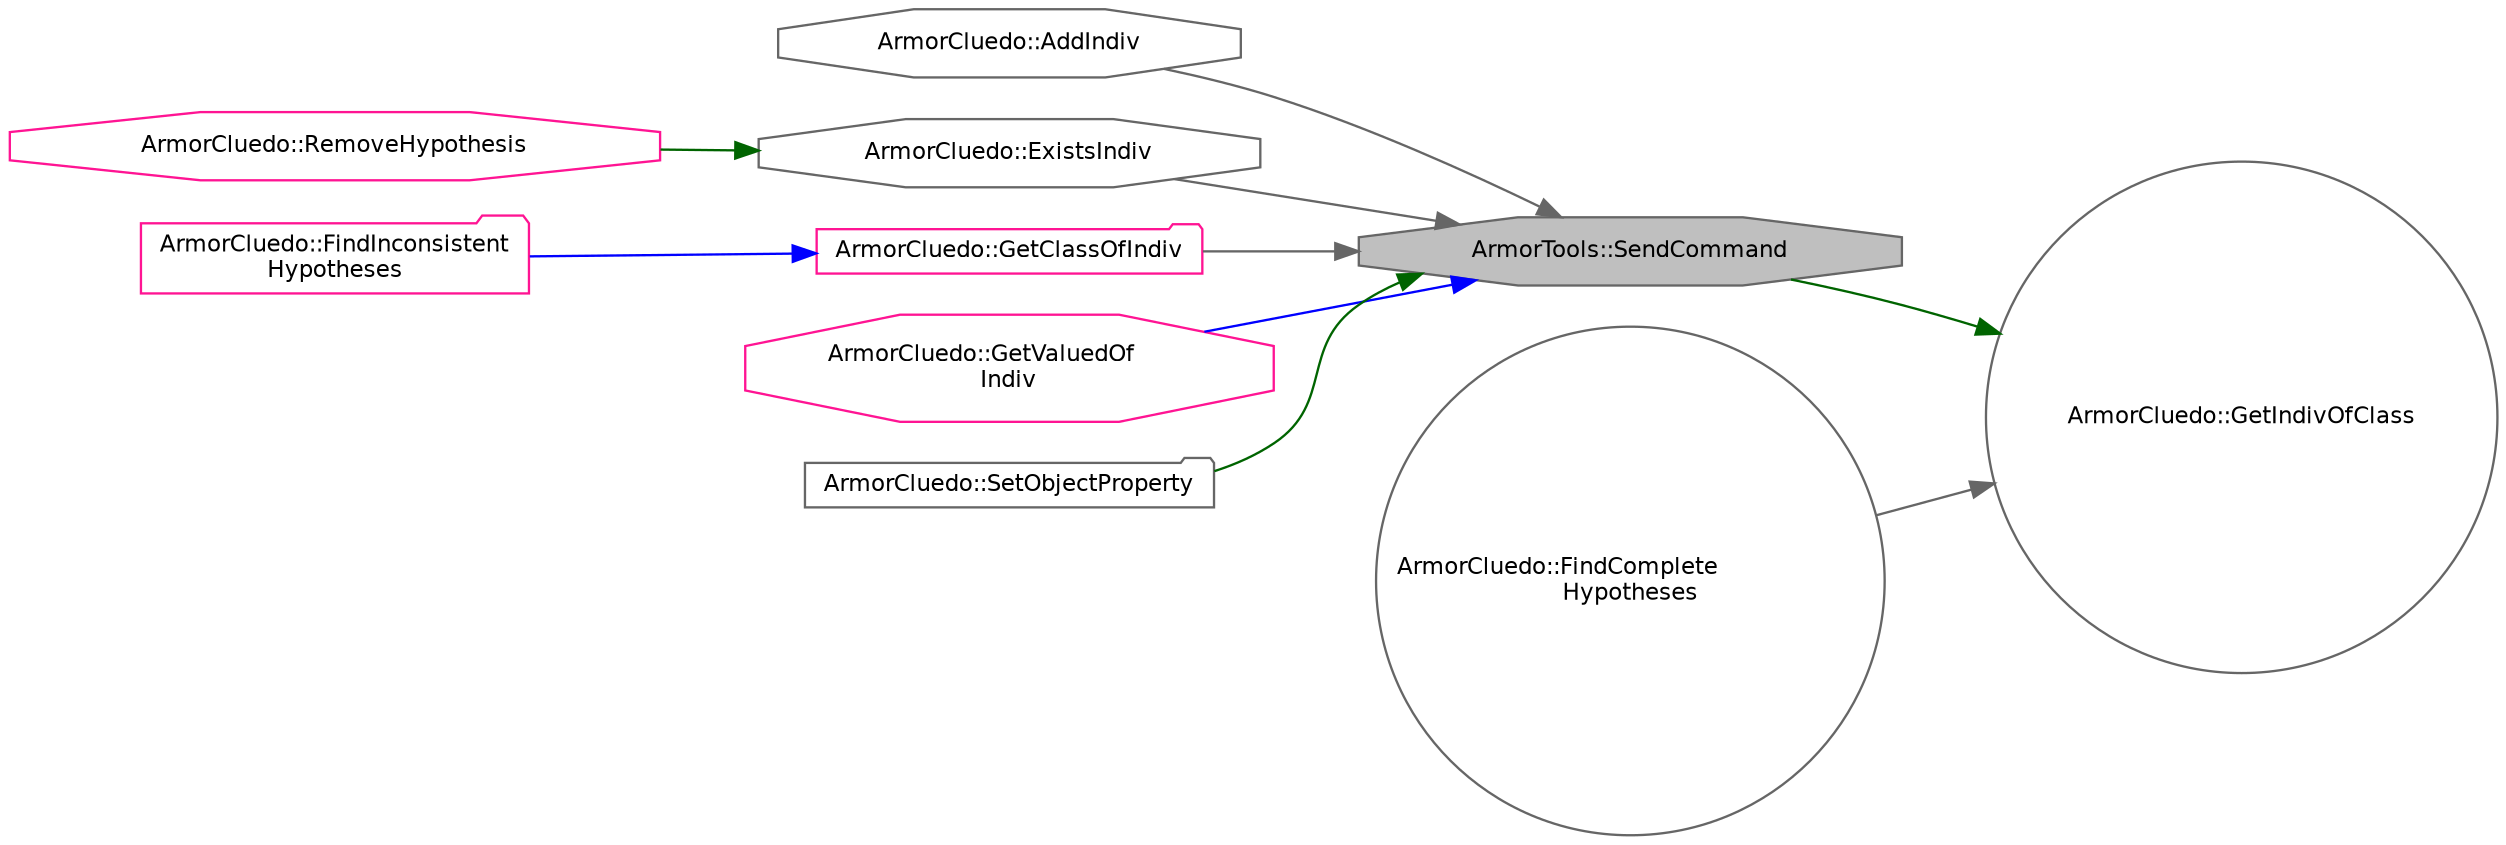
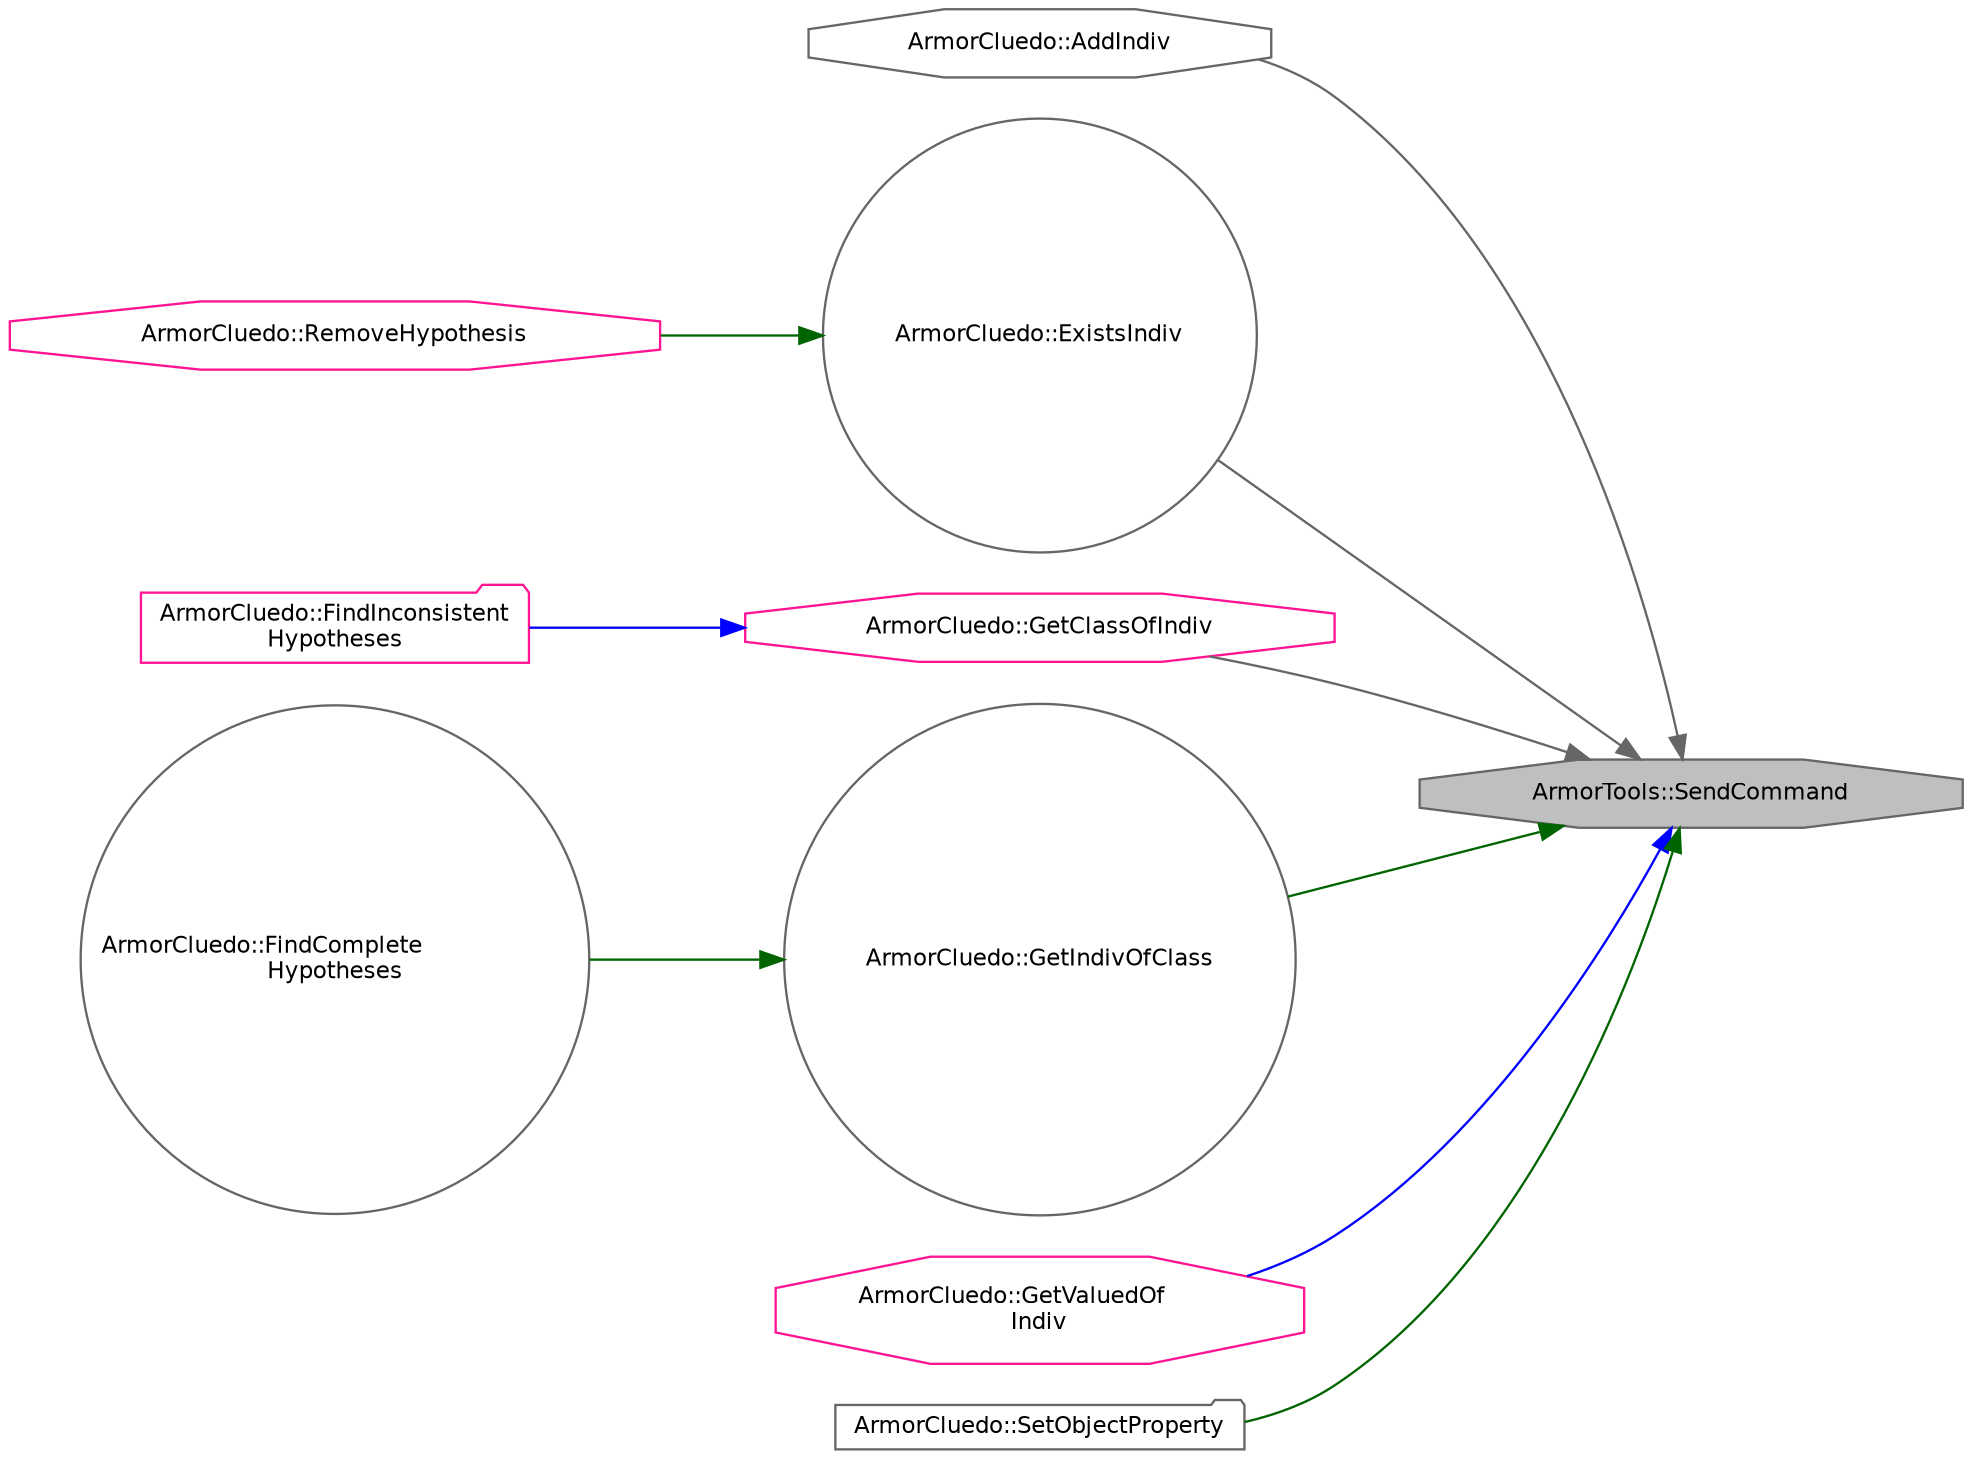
(1009, 153) -> (1040, 336)
(1009, 251) -> (1040, 628)
(1885, 301) -> (1414, 864)
(1924, 502) -> (675, 960)
